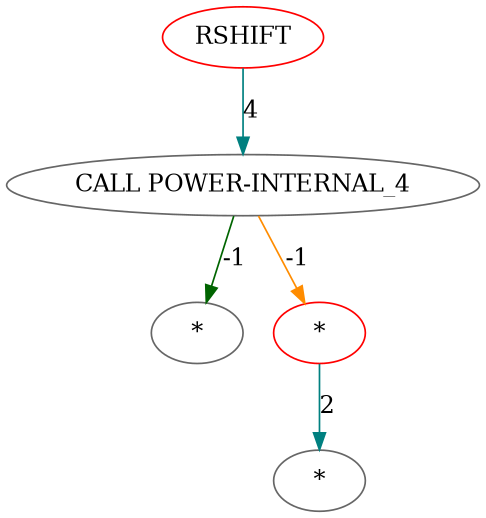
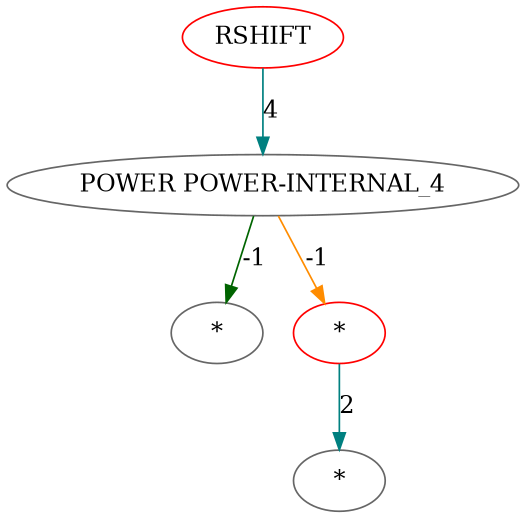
(243, 185) -> (263, 185)
